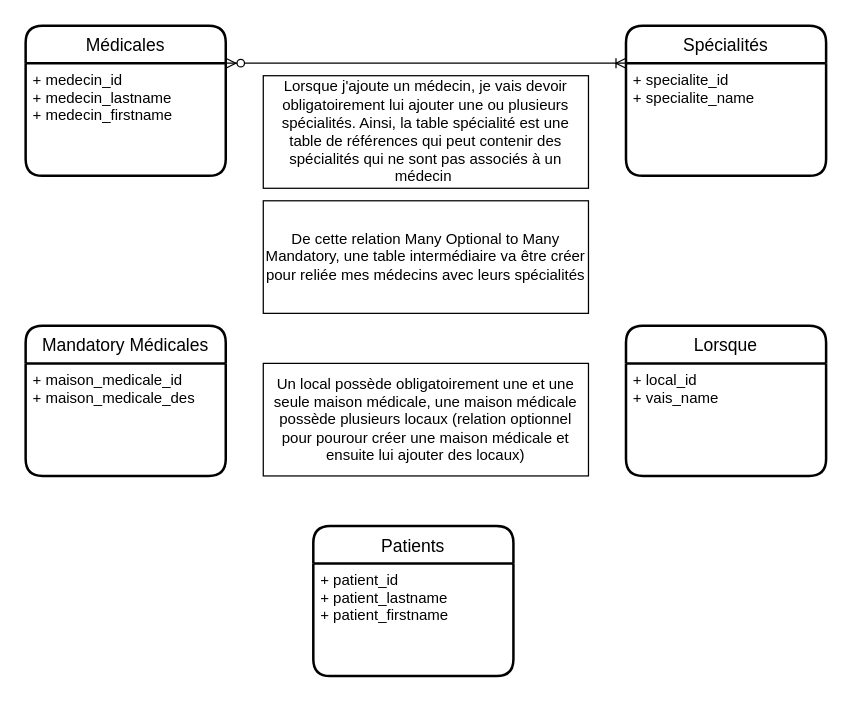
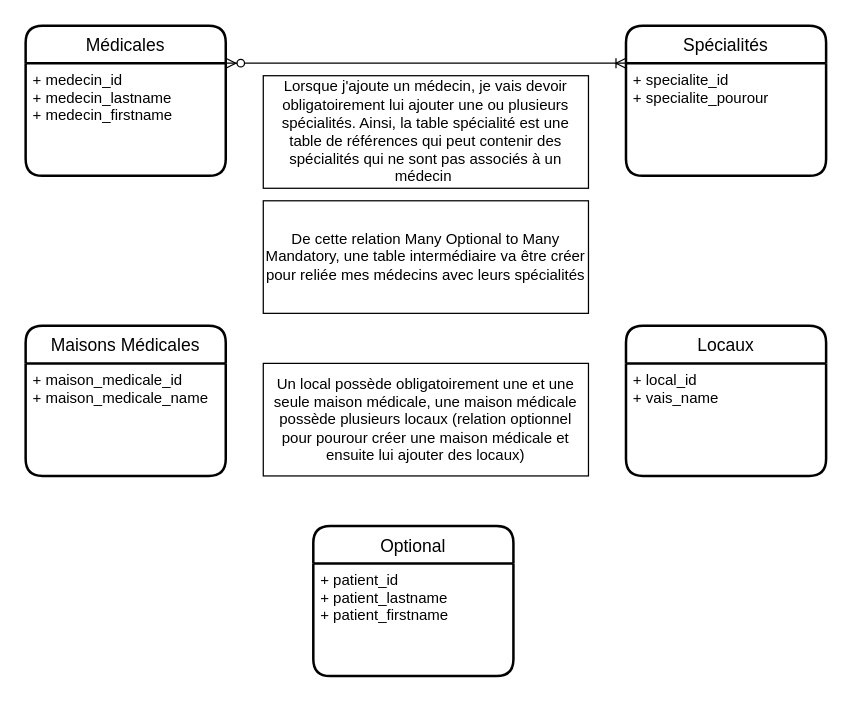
(686, 80) -> (686, 80)
(125, 345) -> (125, 345)
(725, 345) -> (725, 345)
(107, 380) -> (107, 380)
(413, 545) -> (413, 545)
